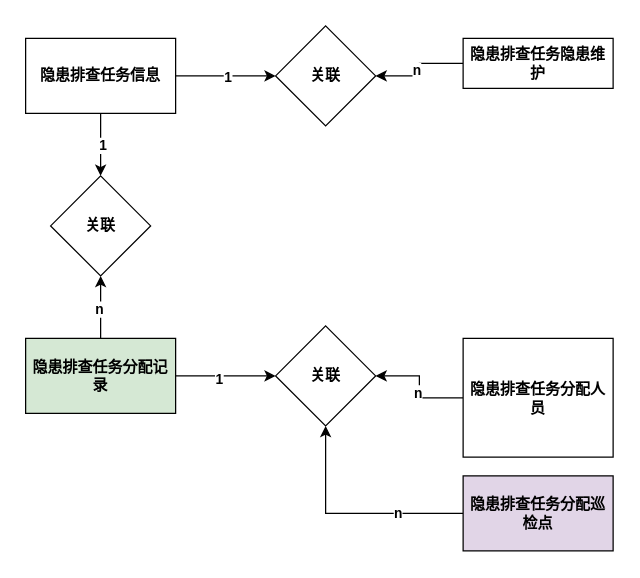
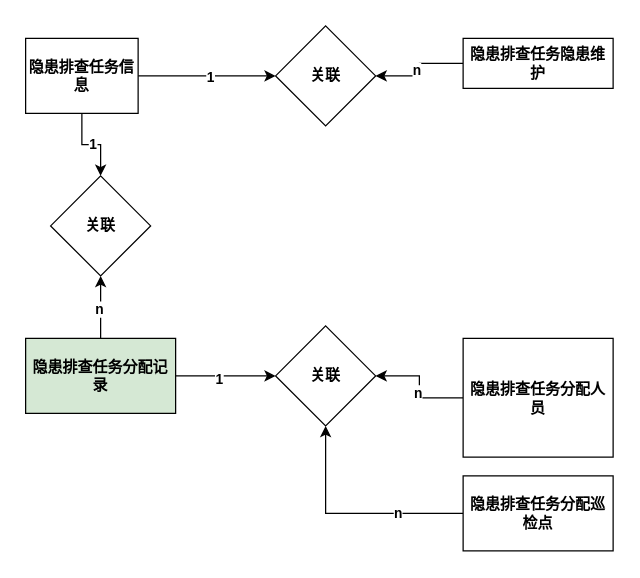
(101, 76) -> (82, 76)
(538, 513) -> (538, 513)
